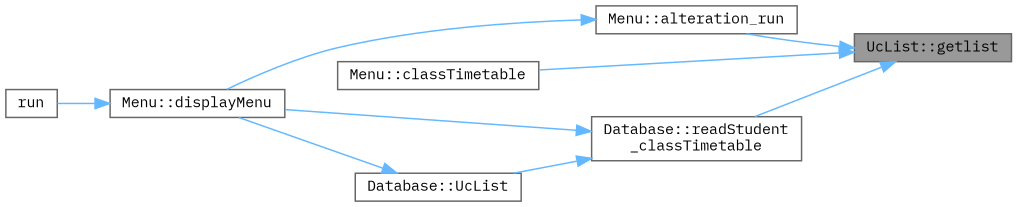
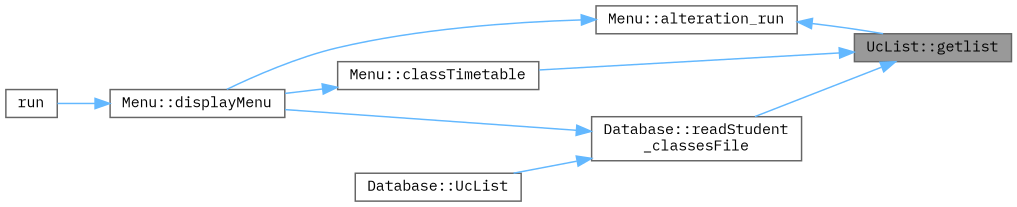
(793, 41) -> (848, 28)
(697, 139) -> (697, 139)
(311, 143) -> (304, 91)
